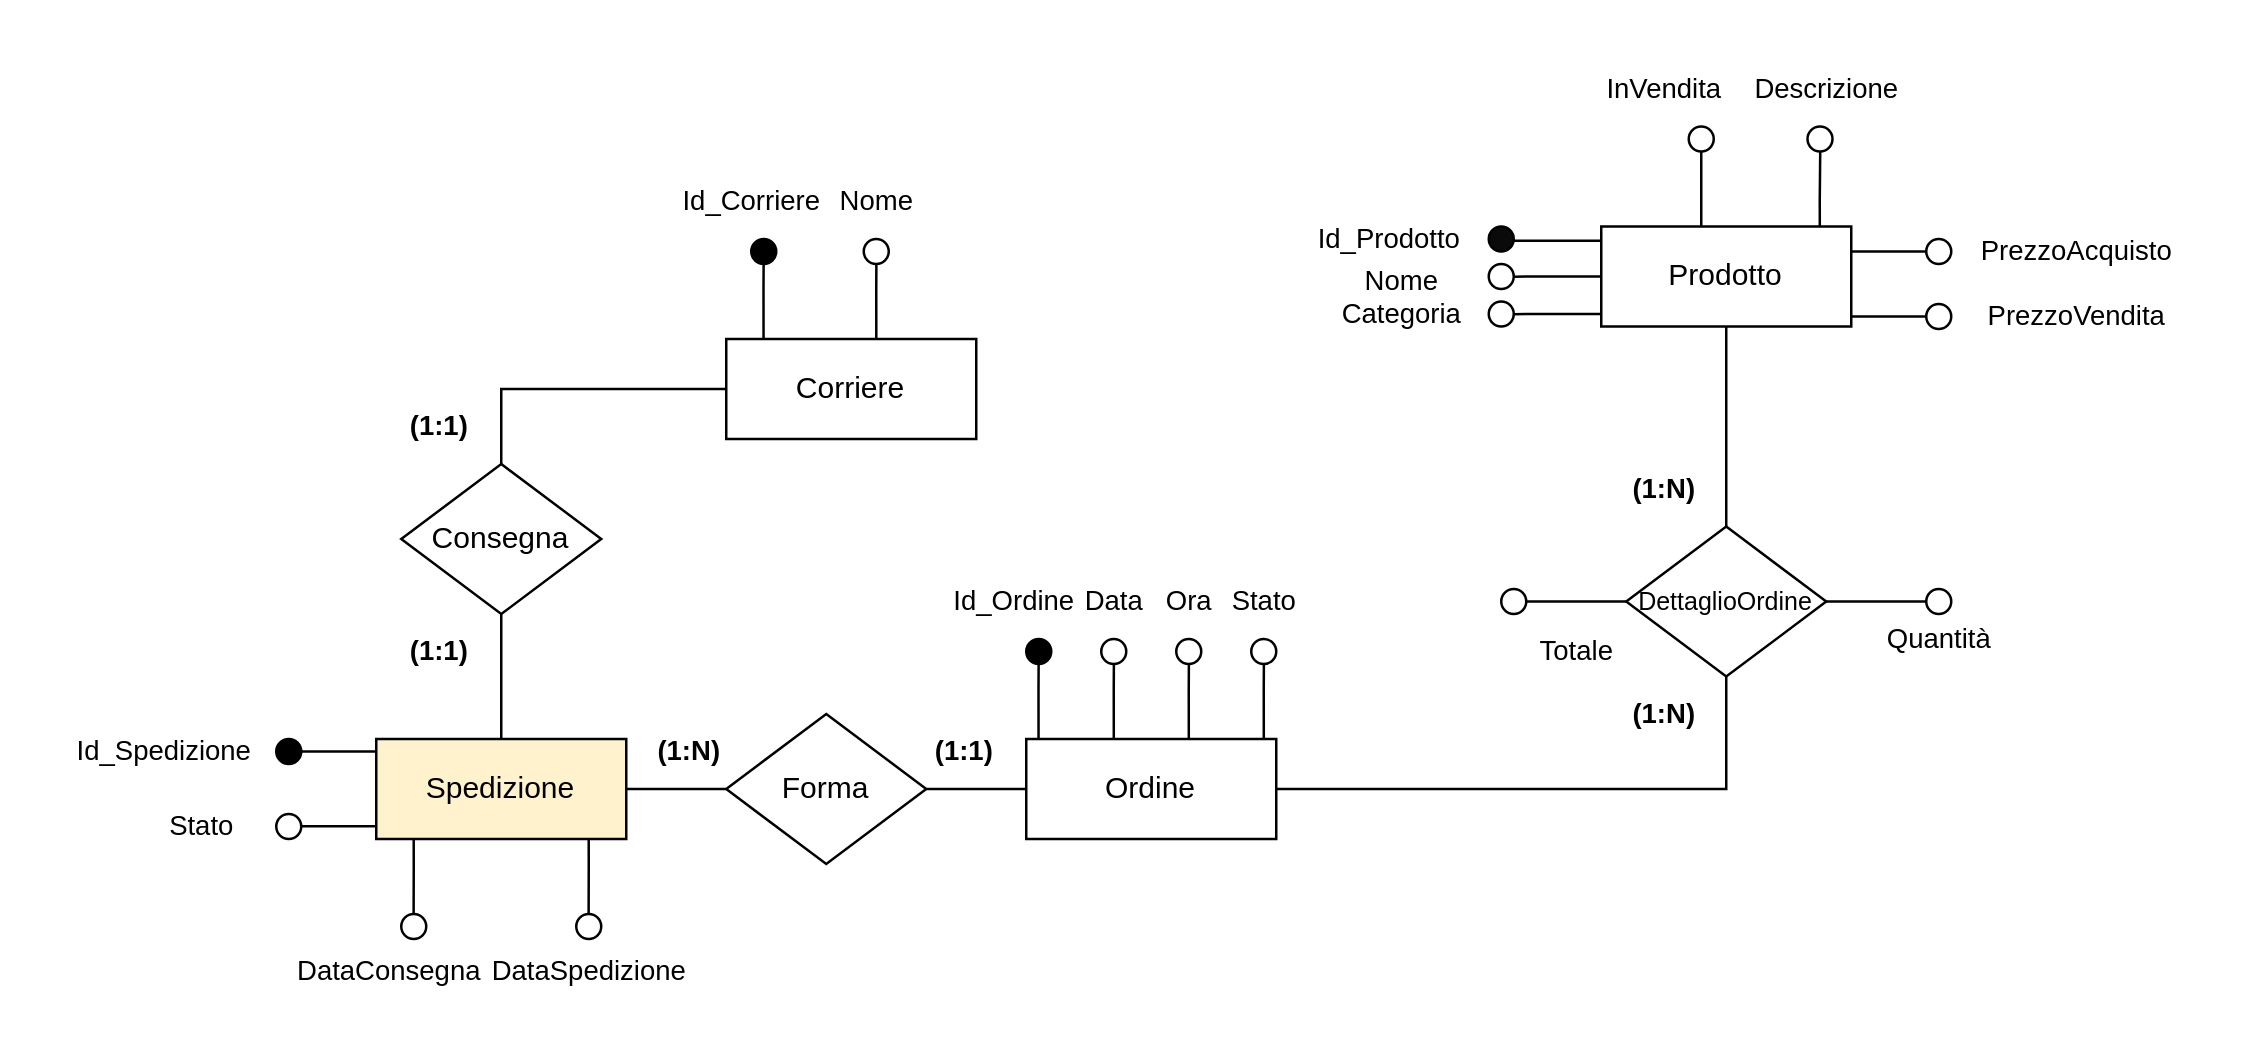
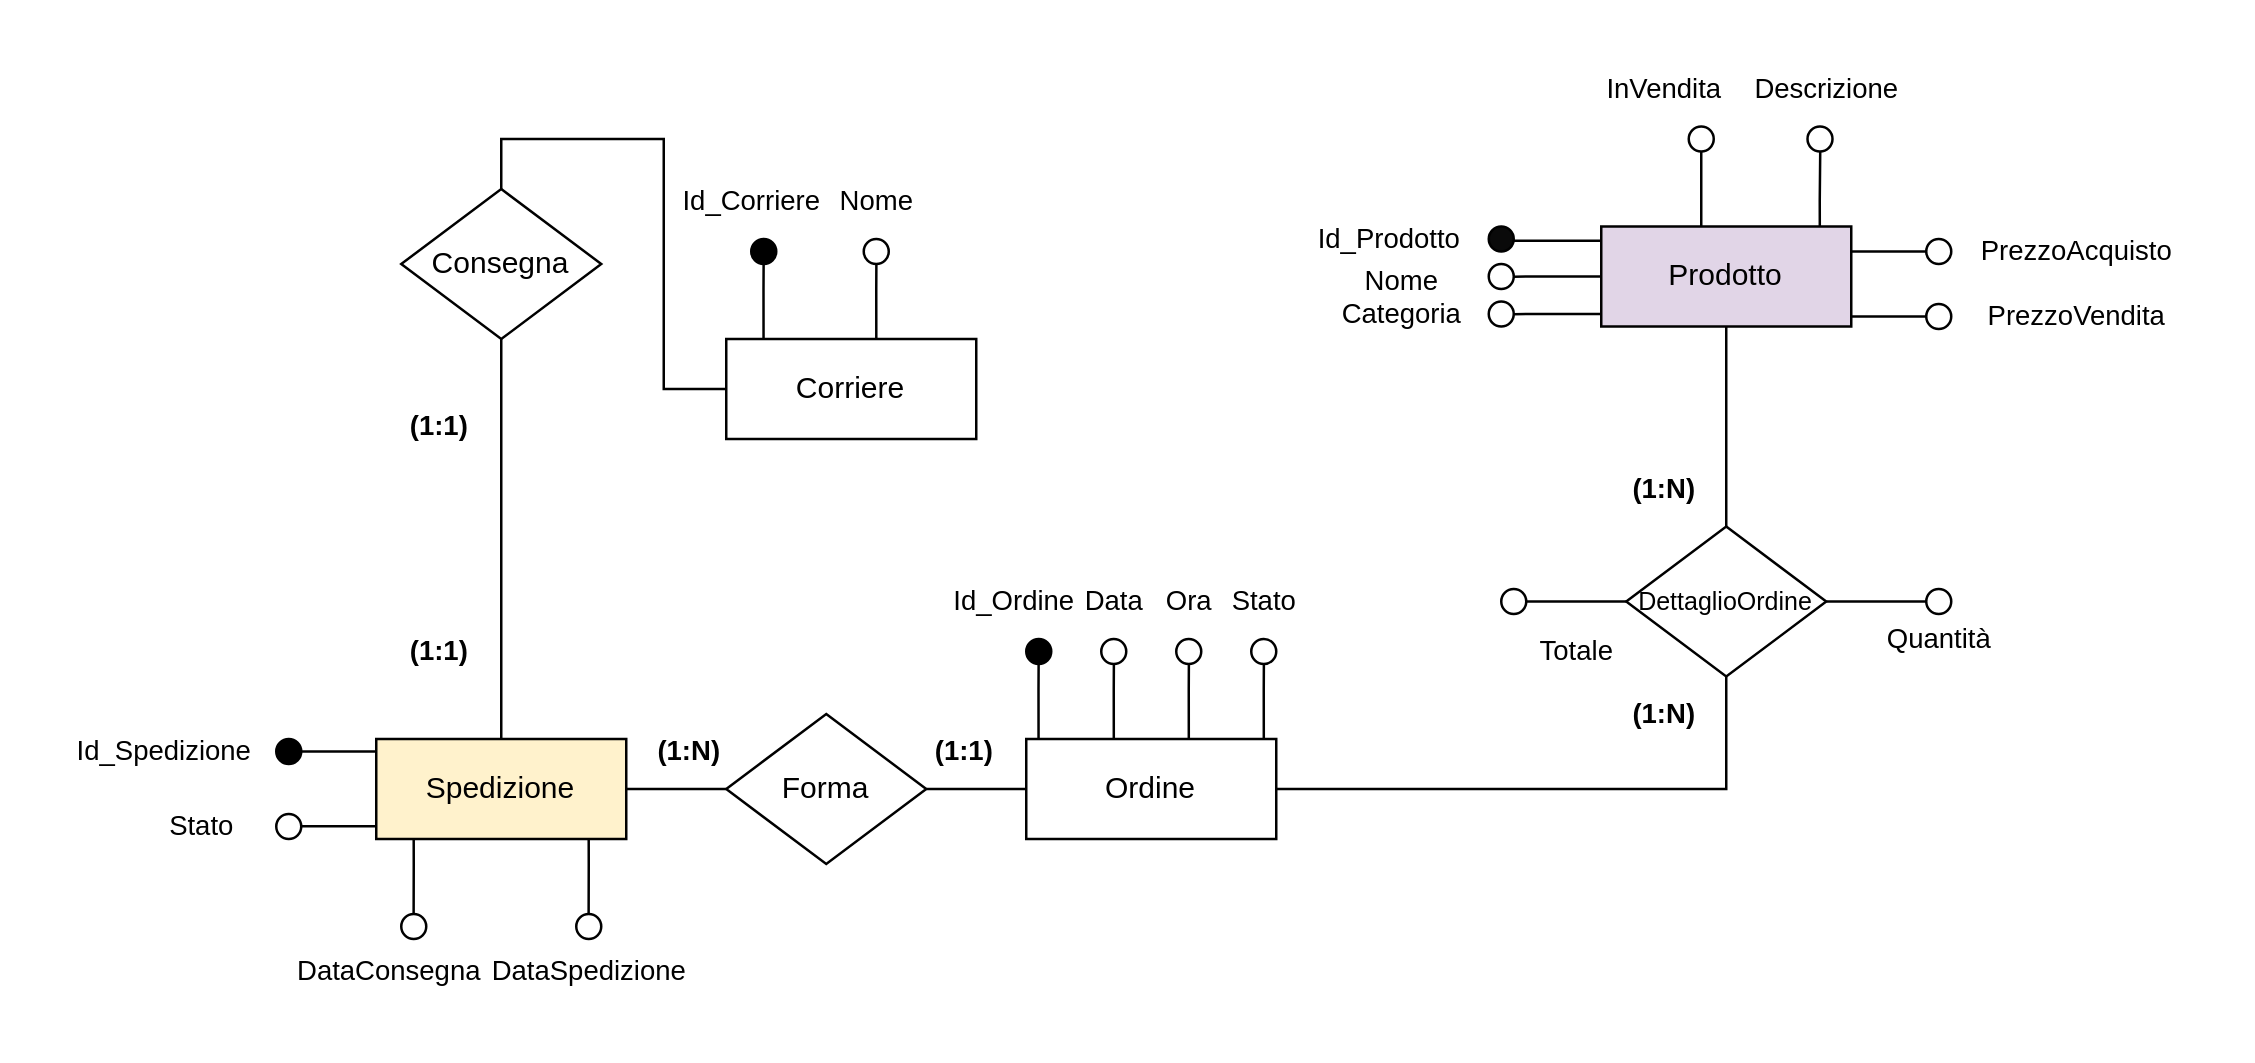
(1726, 276) -> (1726, 276)
(501, 539) -> (501, 264)
